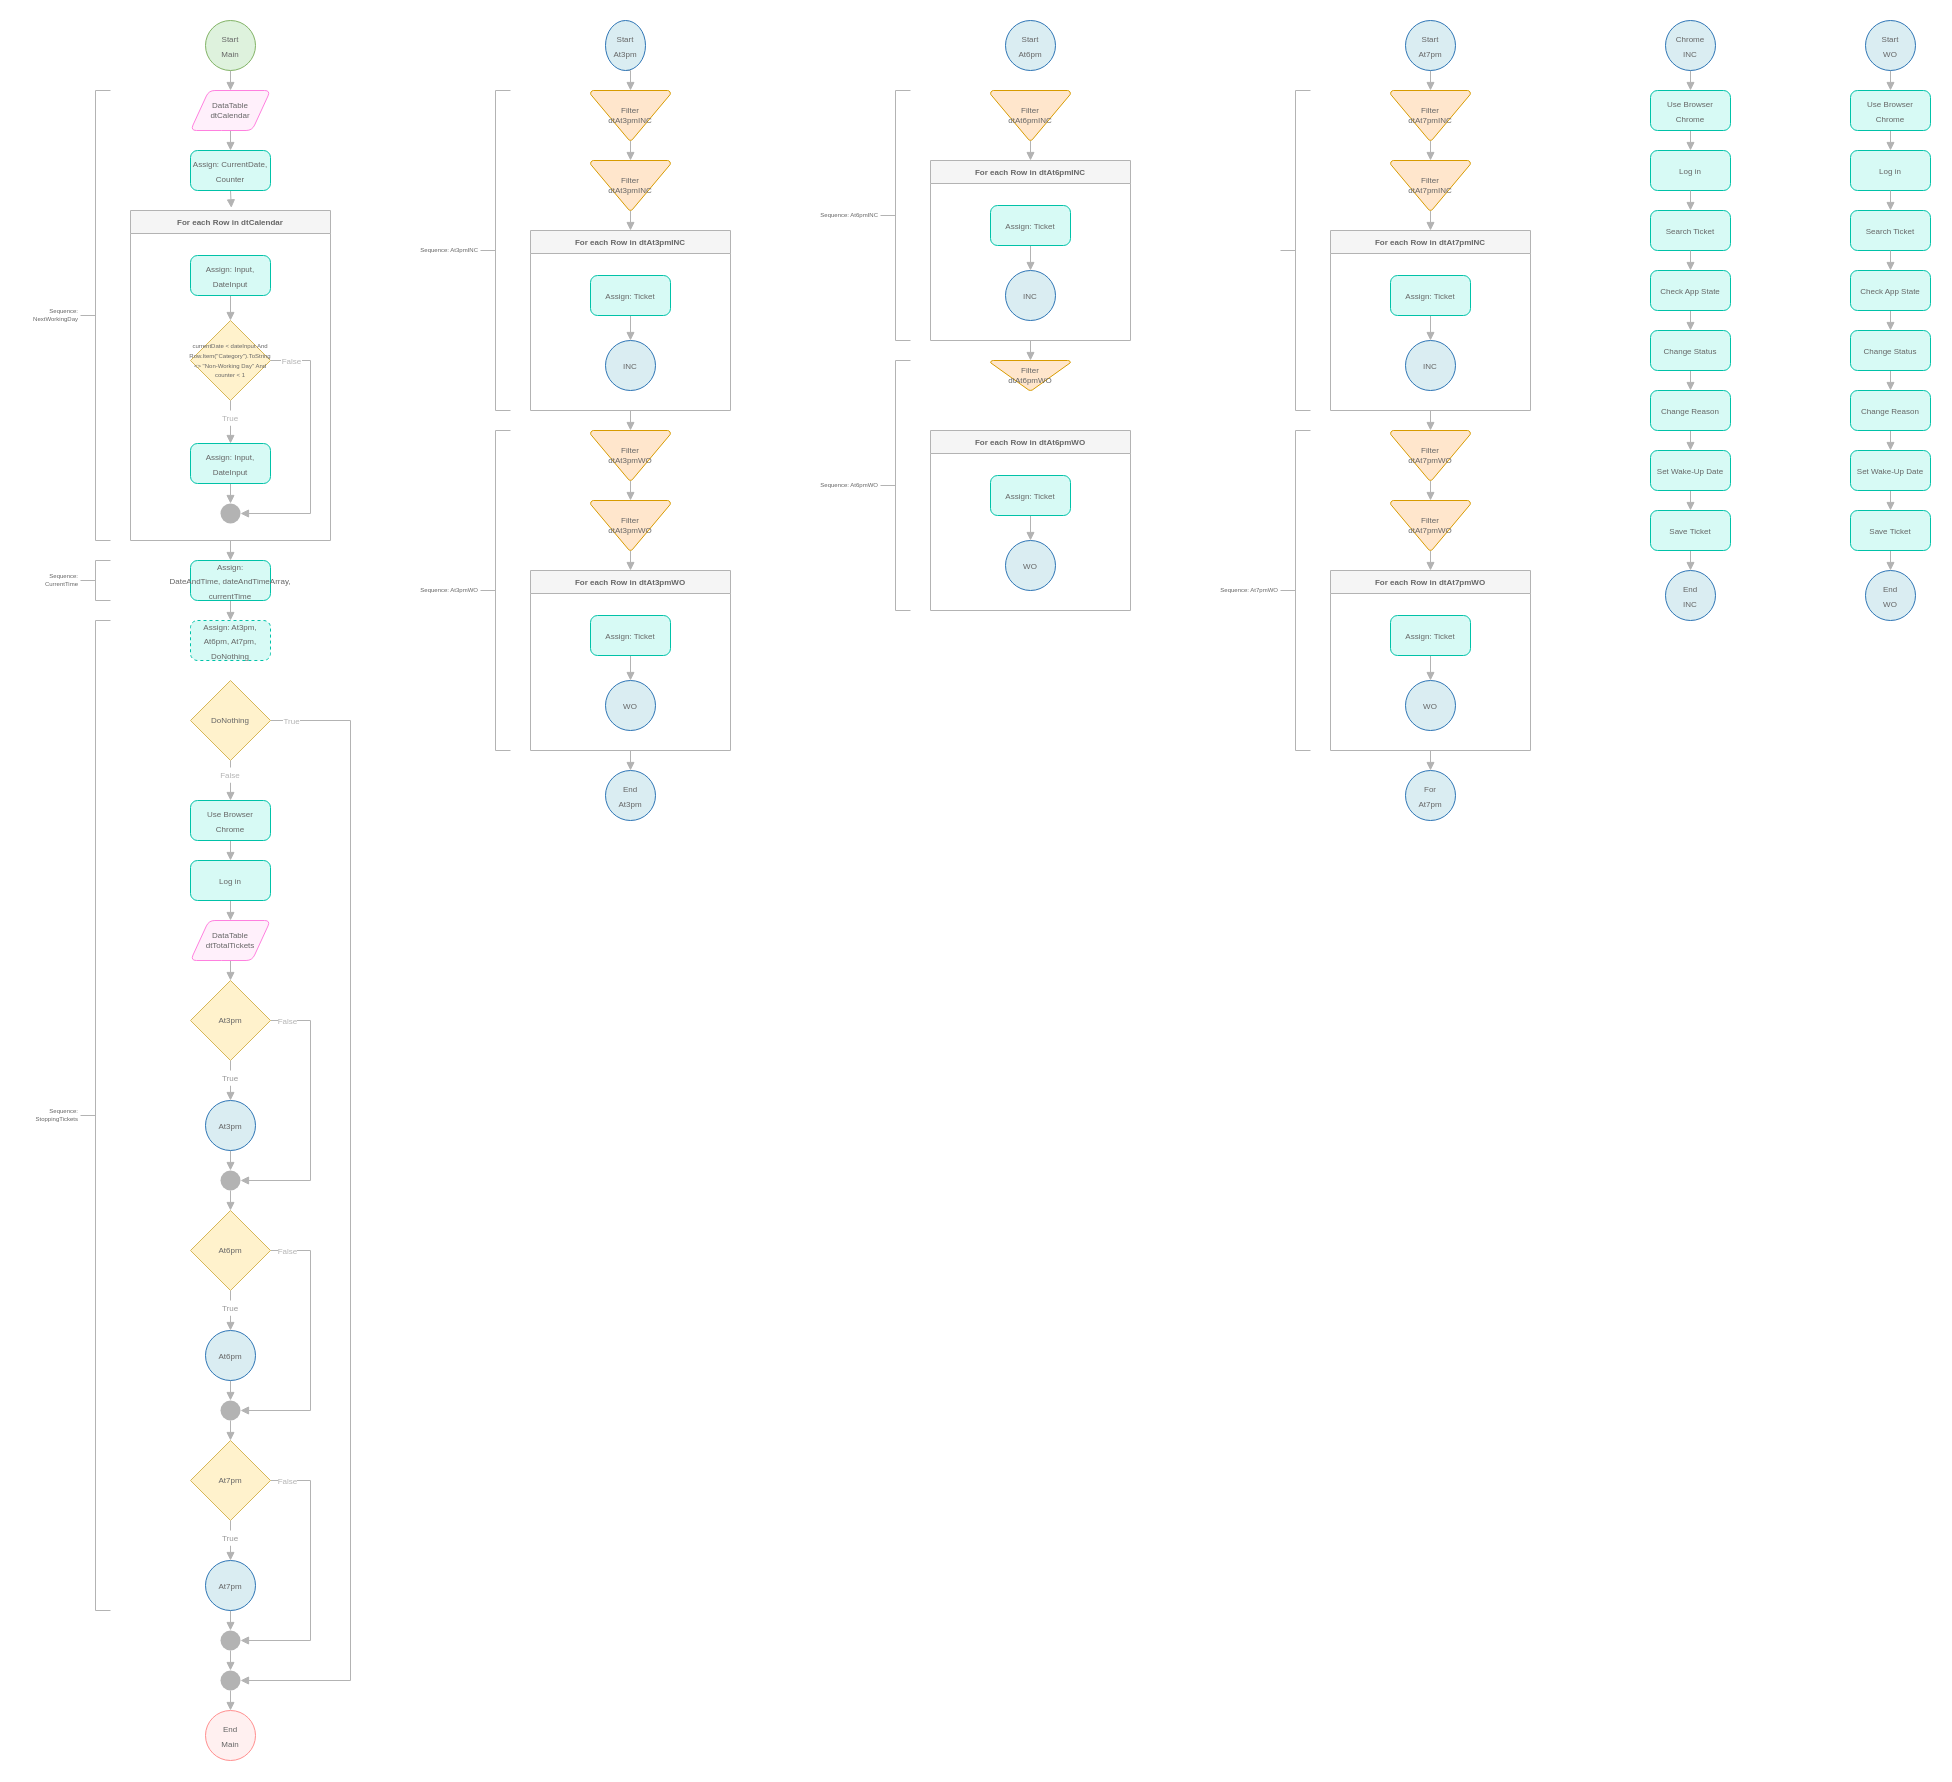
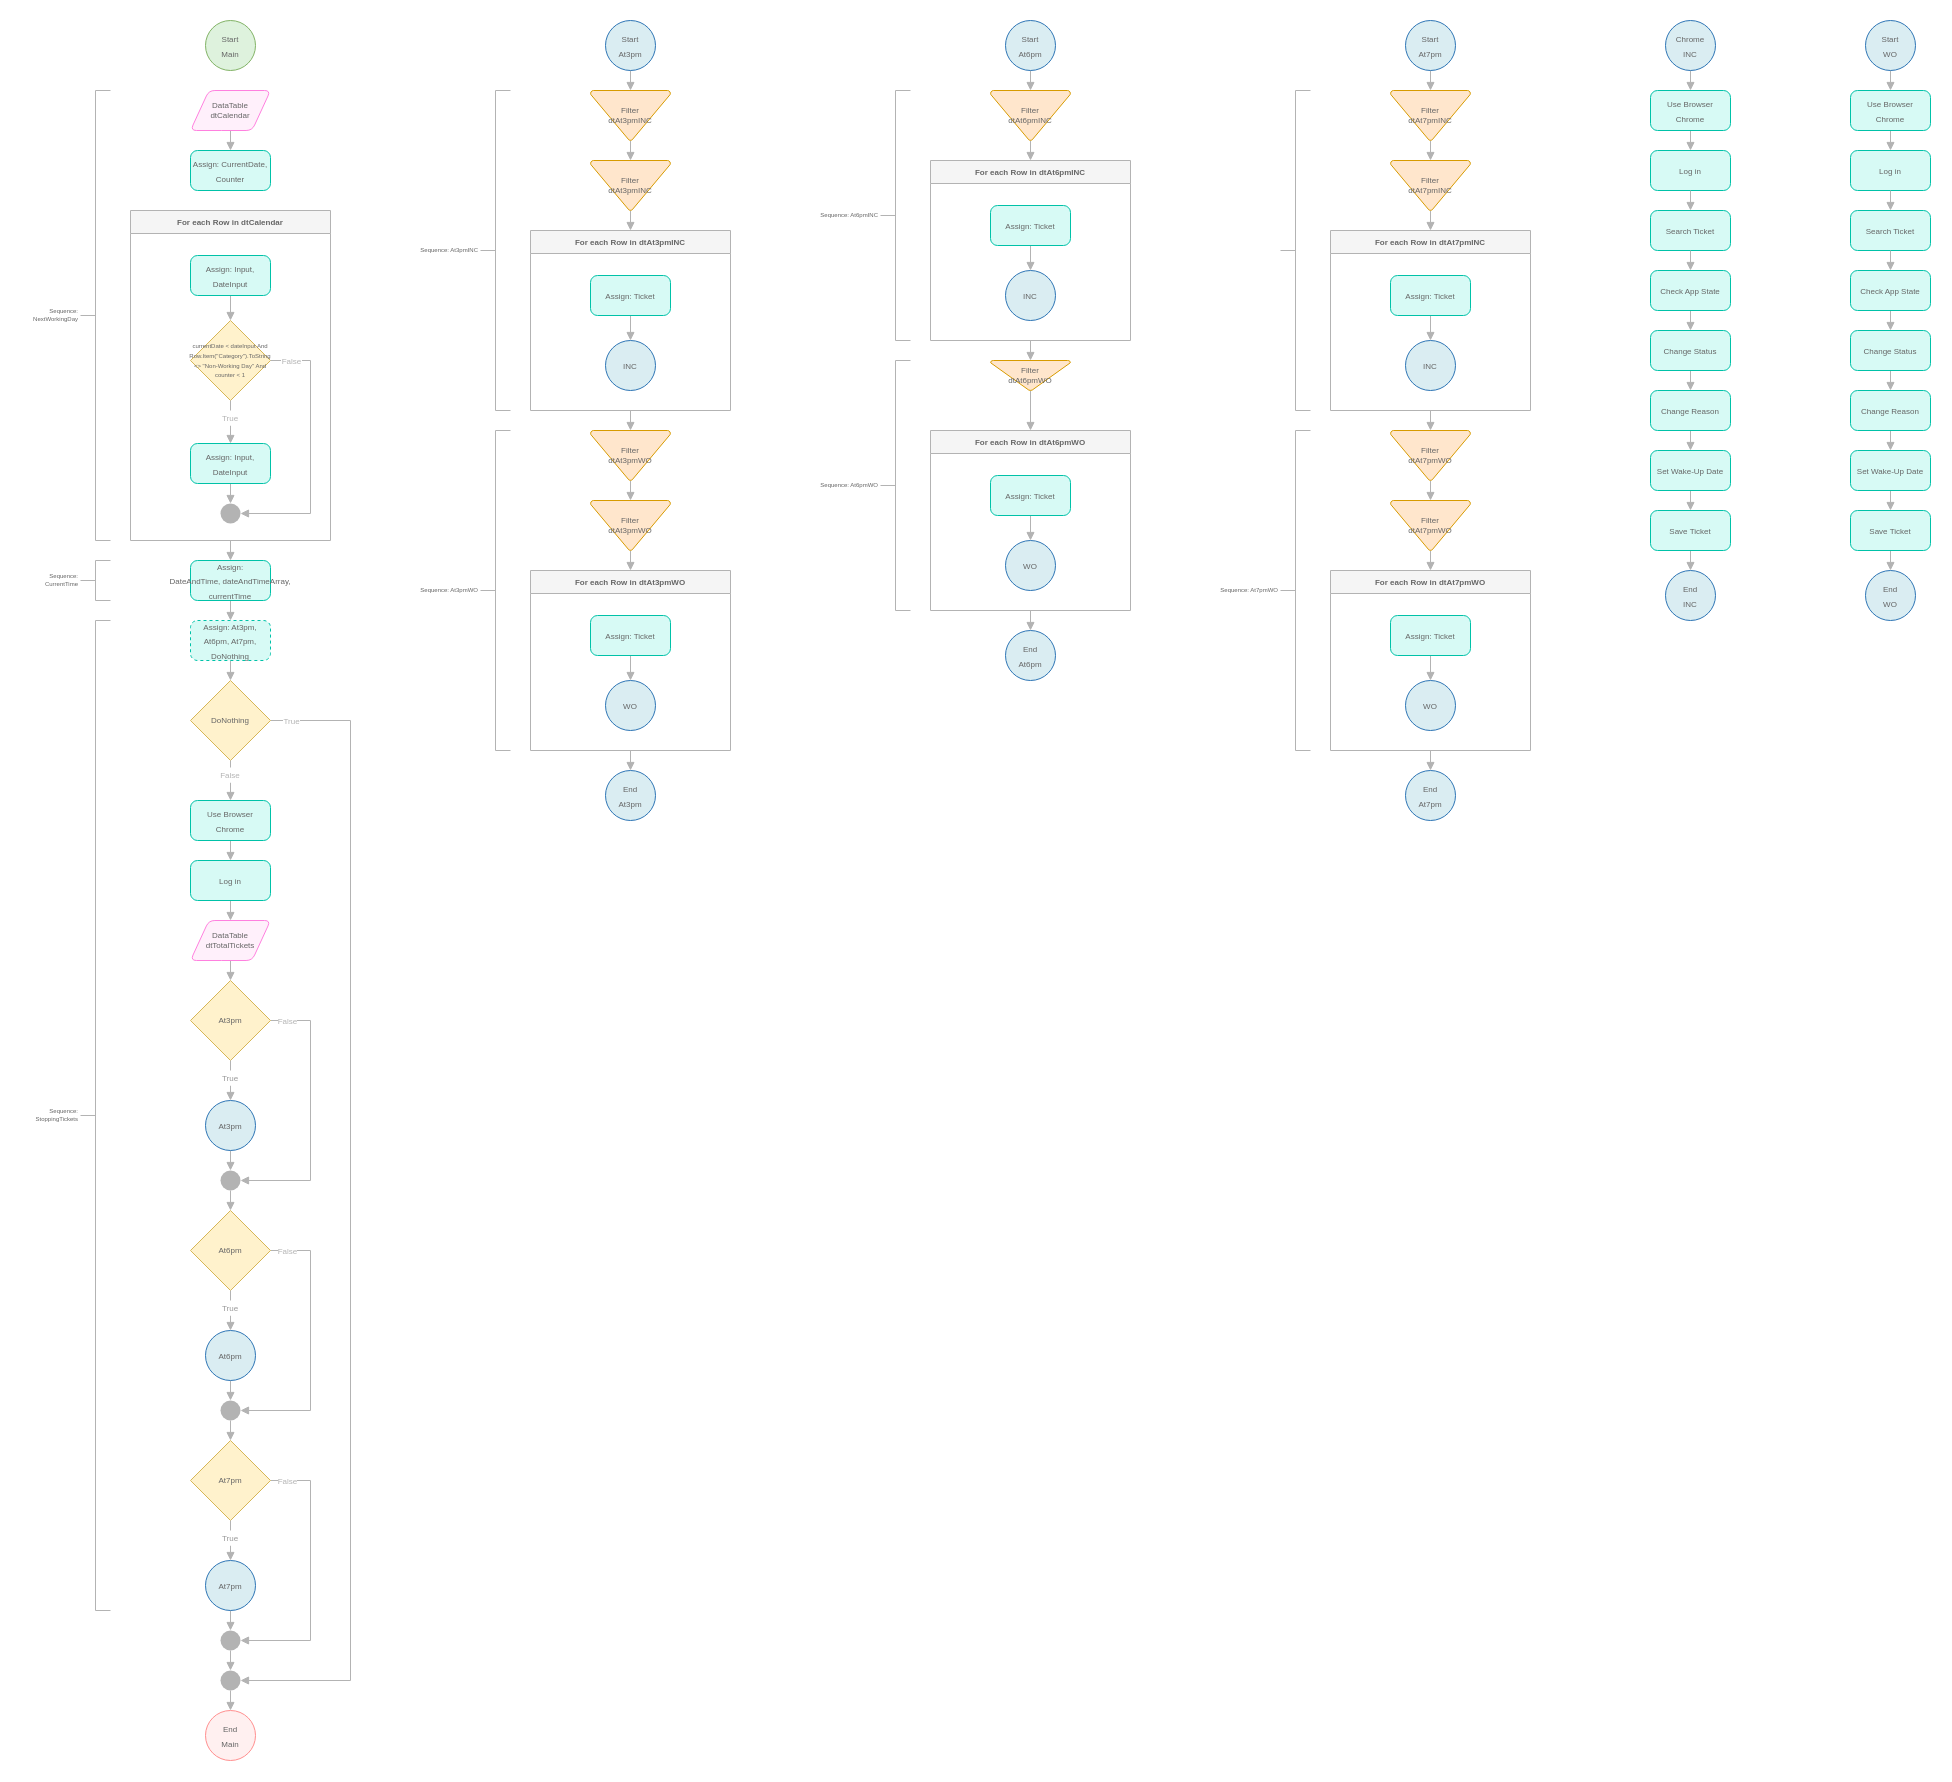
(626, 46) -> (631, 46)
(231, 76) -> none
none -> (1031, 76)
(231, 195) -> none
none -> (1031, 406)
none -> (1031, 617)
none -> (1031, 656)
none -> (231, 666)
(1431, 796) -> (1431, 796)
